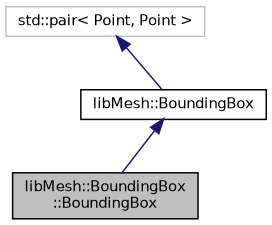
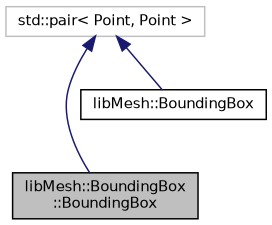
(138, 152) -> (67, 111)
